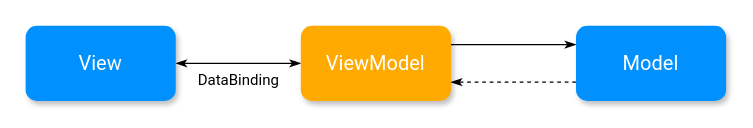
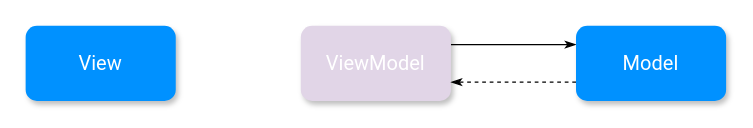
(238, 63) -> none
(376, 63) -> (376, 63)
